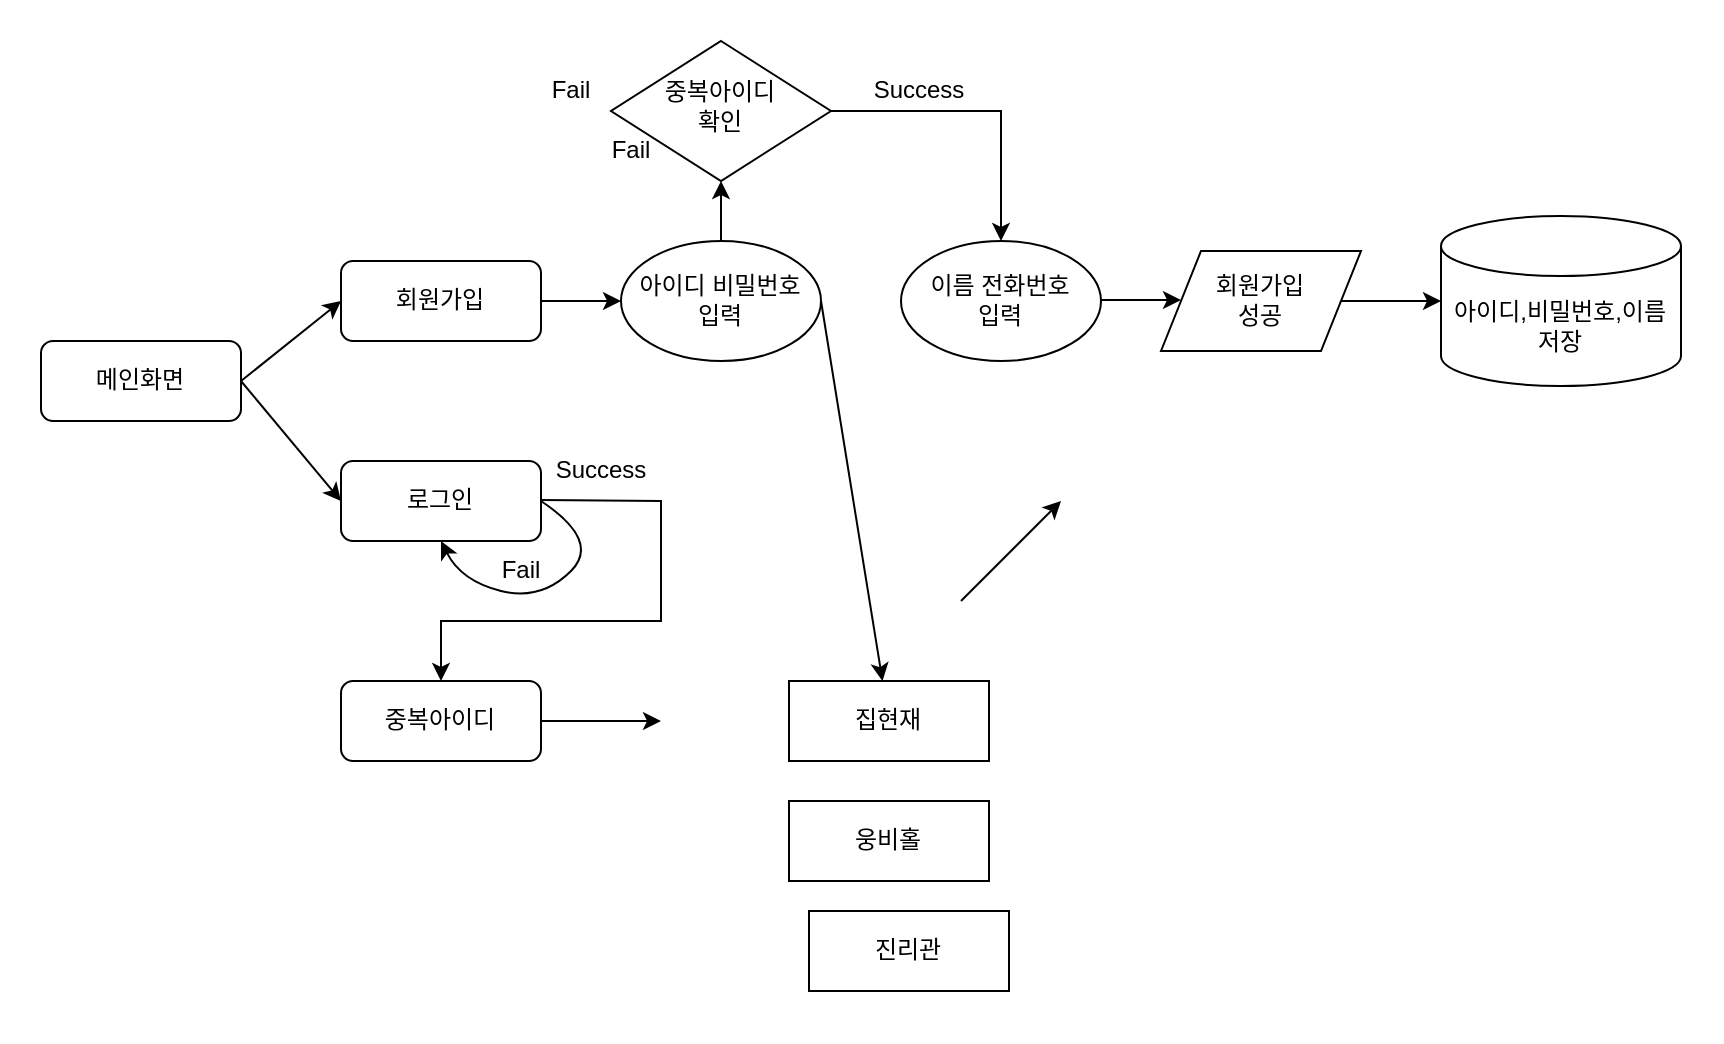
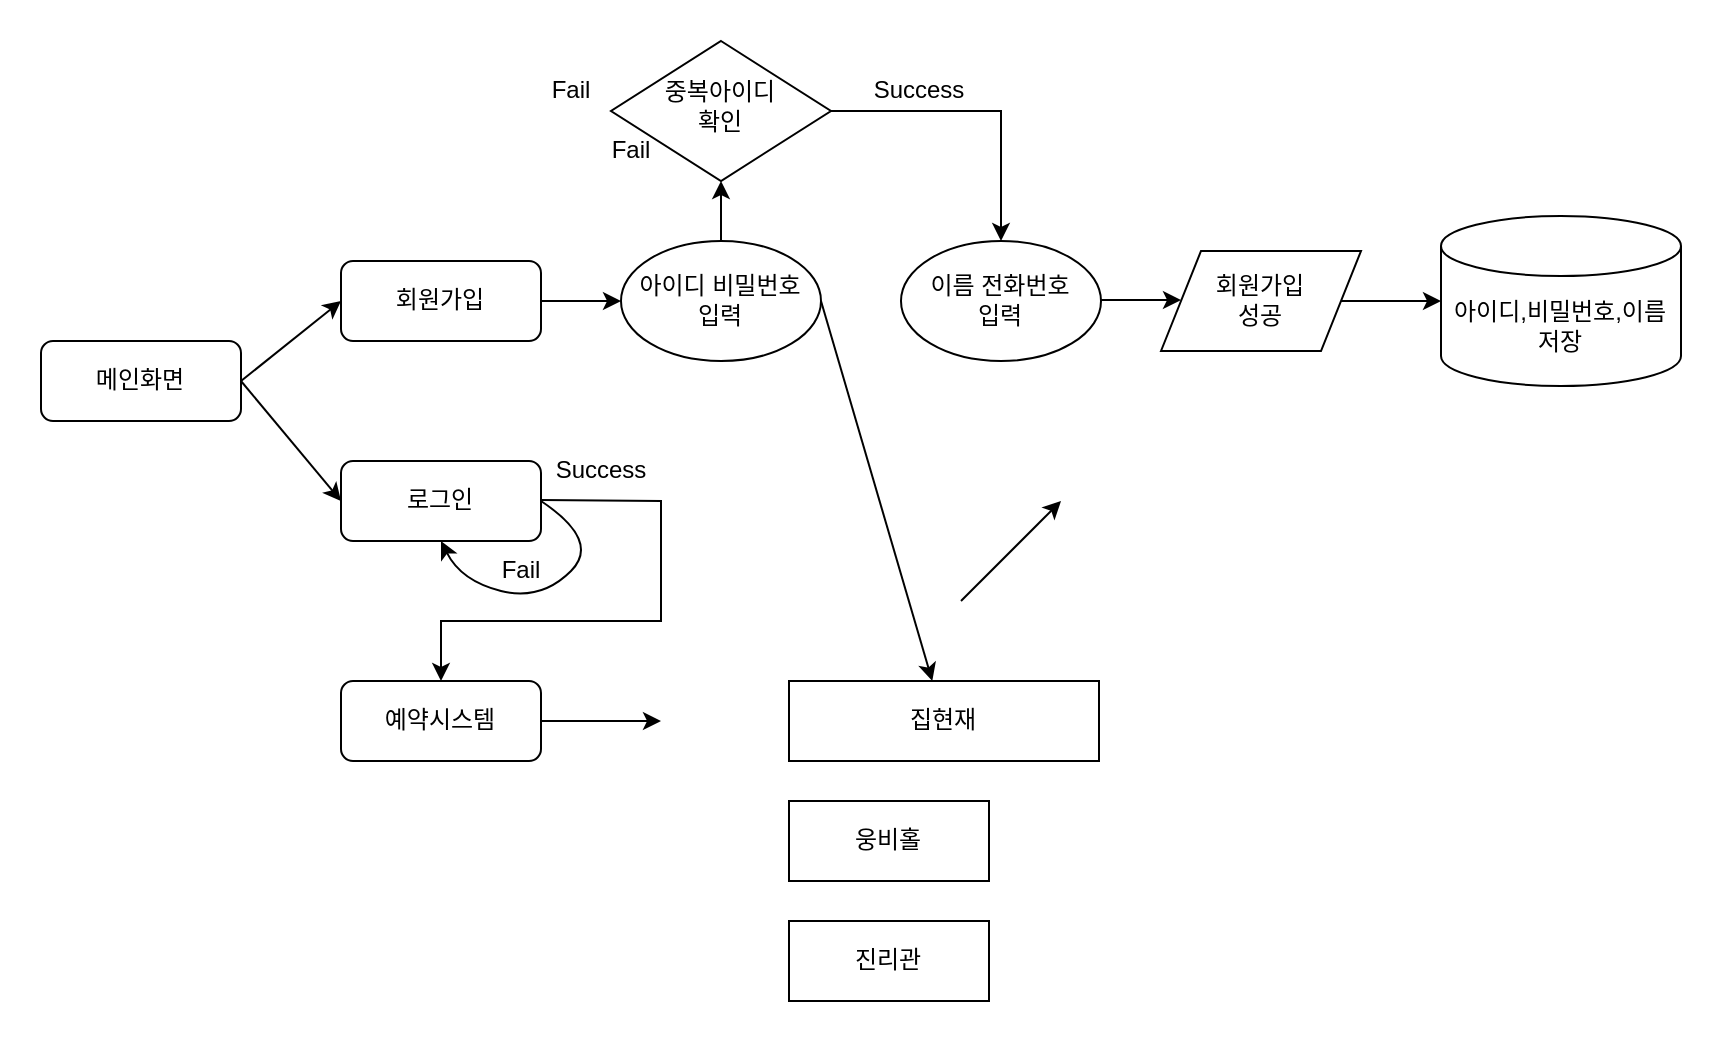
(441, 721) -> (441, 721)
(889, 721) -> (944, 721)
(909, 951) -> (889, 961)
